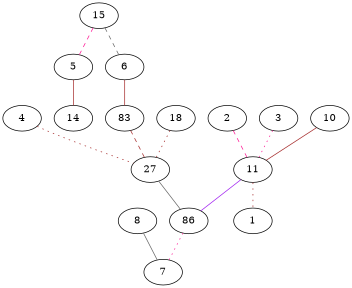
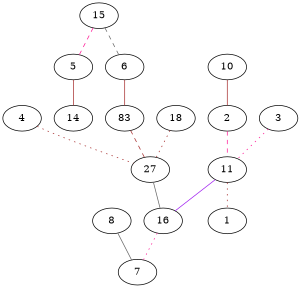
(291, 144) -> (227, 93)
(189, 221) -> (163, 221)
